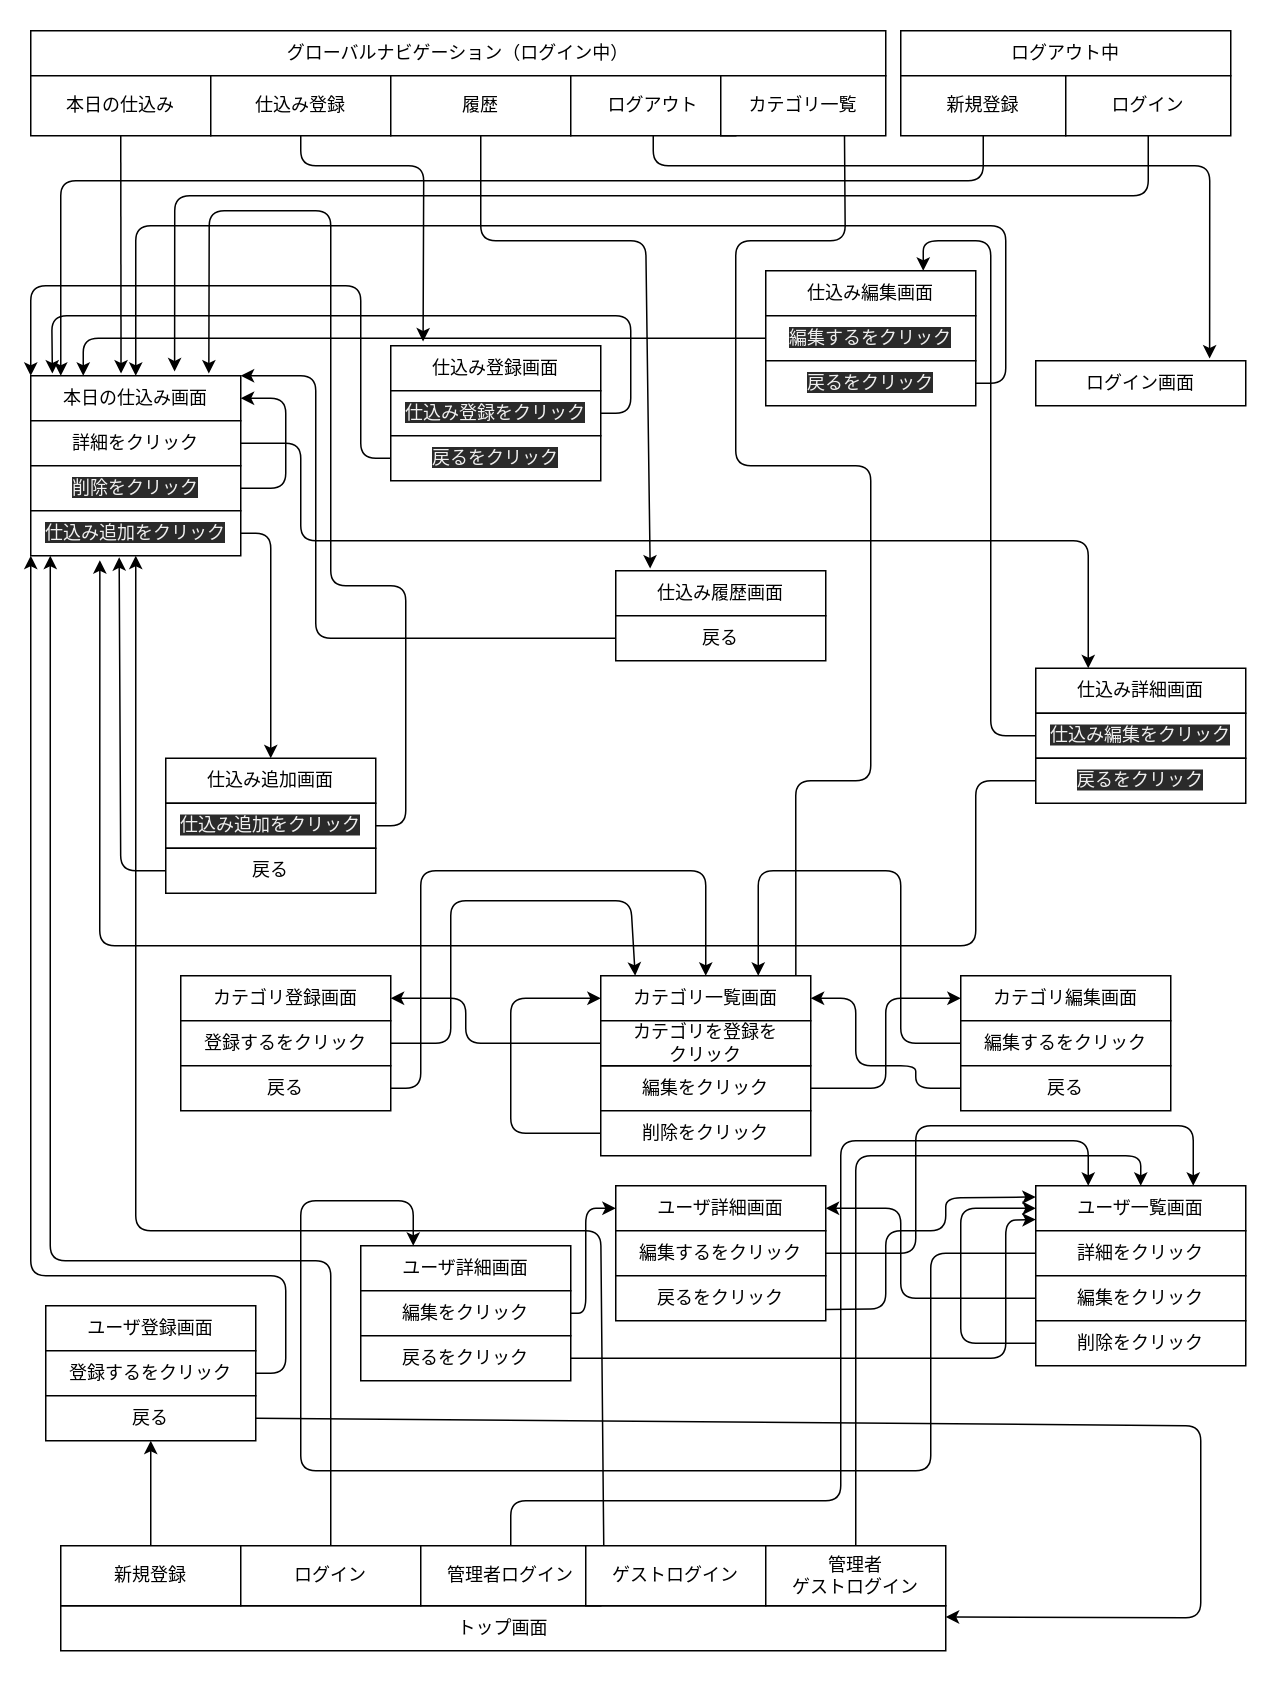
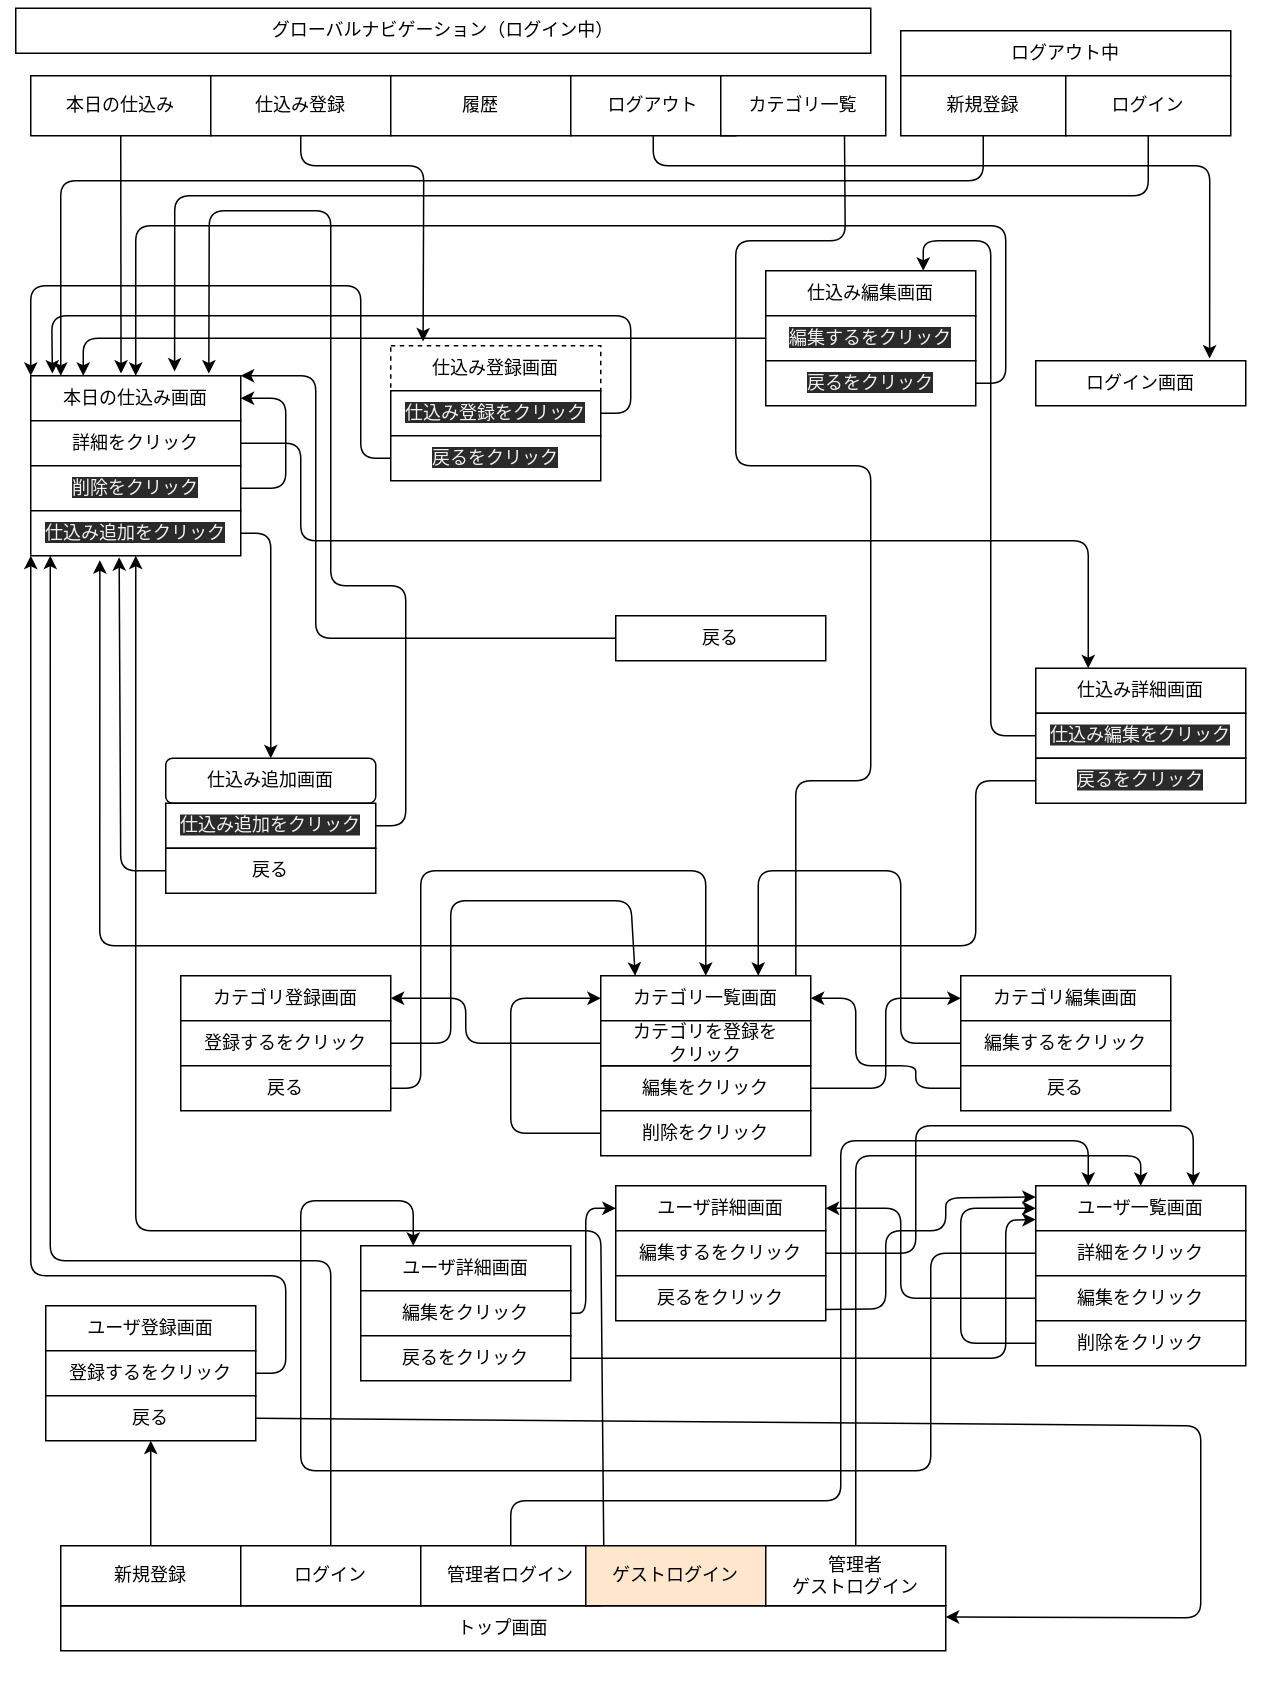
(458, 53) -> (443, 31)
(646, 275) -> none
(496, 368) -> (496, 368)
(721, 593) -> none
(271, 781) -> (271, 781)
(676, 1576) -> (676, 1576)
